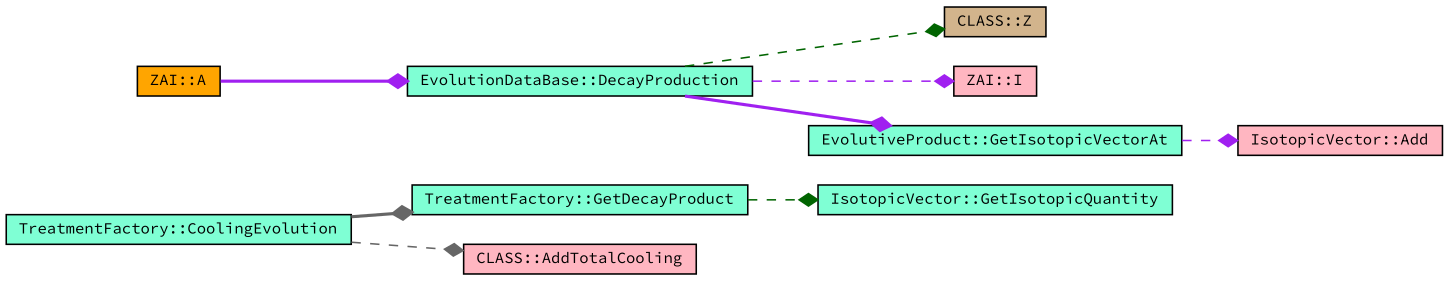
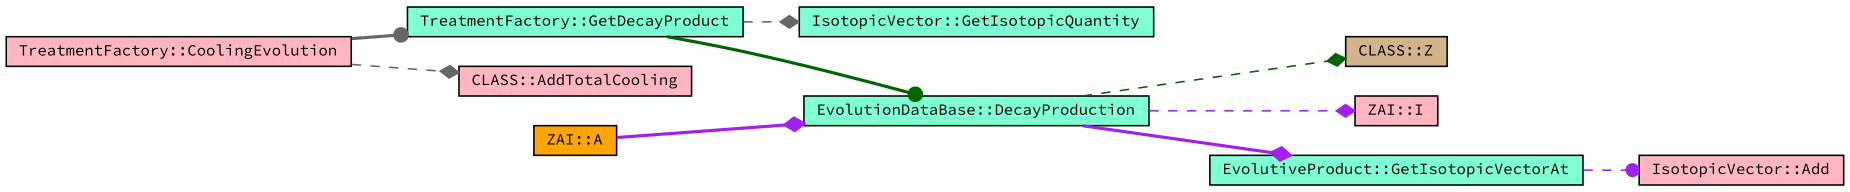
none -> (789, 62)
(1200, 140) -> (1605, 170)
(773, 200) -> (762, 22)
(372, 215) -> (373, 37)
(179, 229) -> (179, 52)
